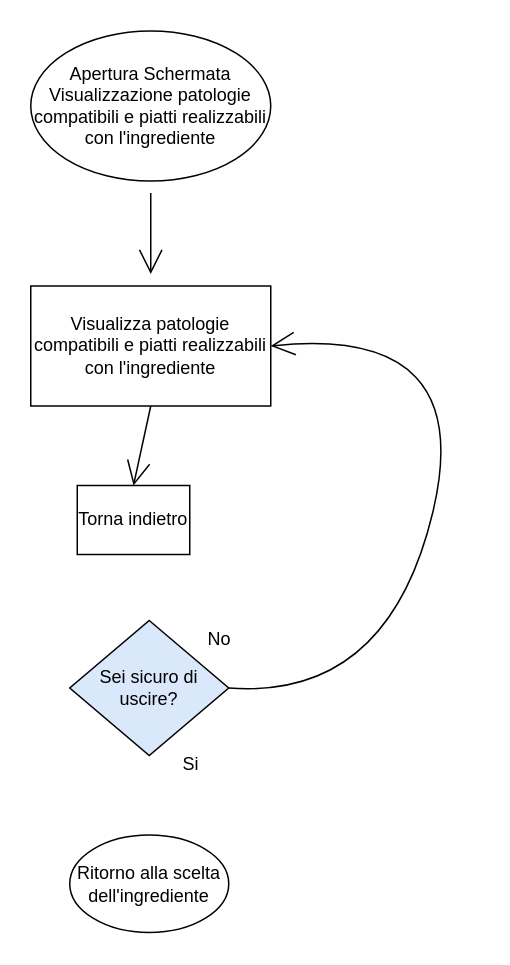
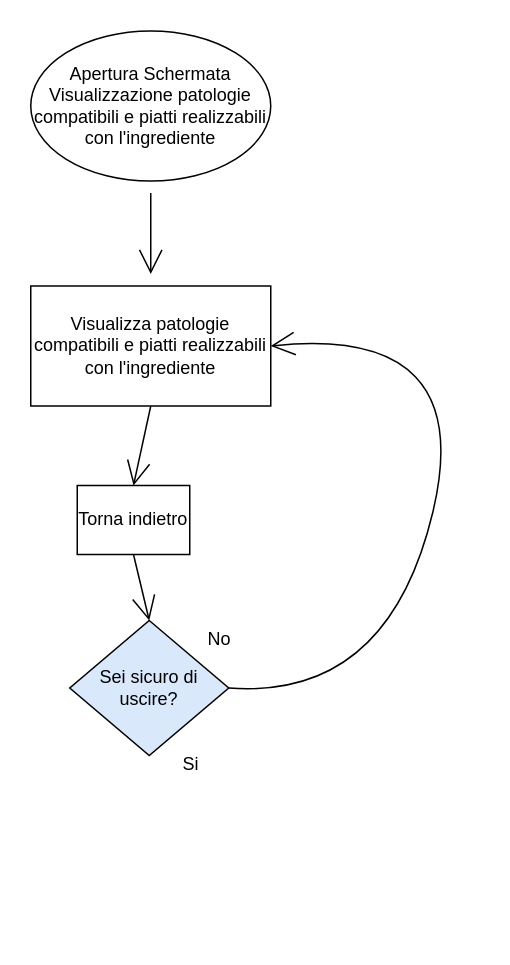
none -> (141, 586)
(149, 884) -> none
